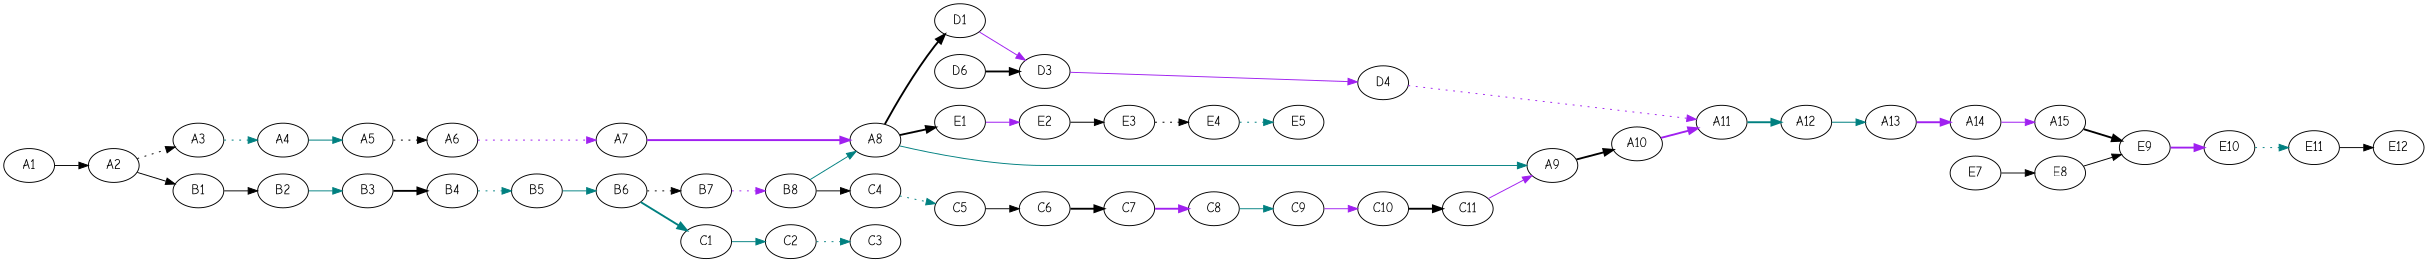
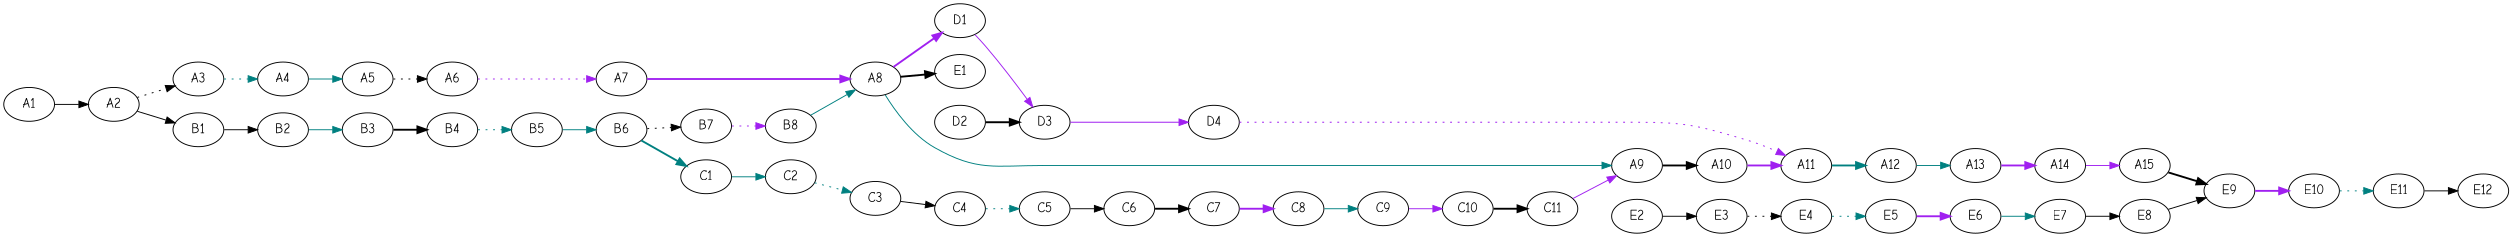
(960, 71) -> (960, 122)
(910, 82) -> (914, 53)
(998, 122) -> none
(828, 191) -> (913, 203)
none -> (1976, 216)
